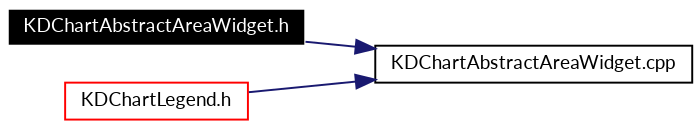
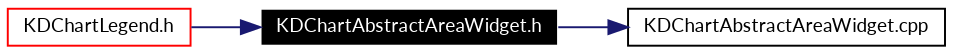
(302, 87) -> (216, 27)
